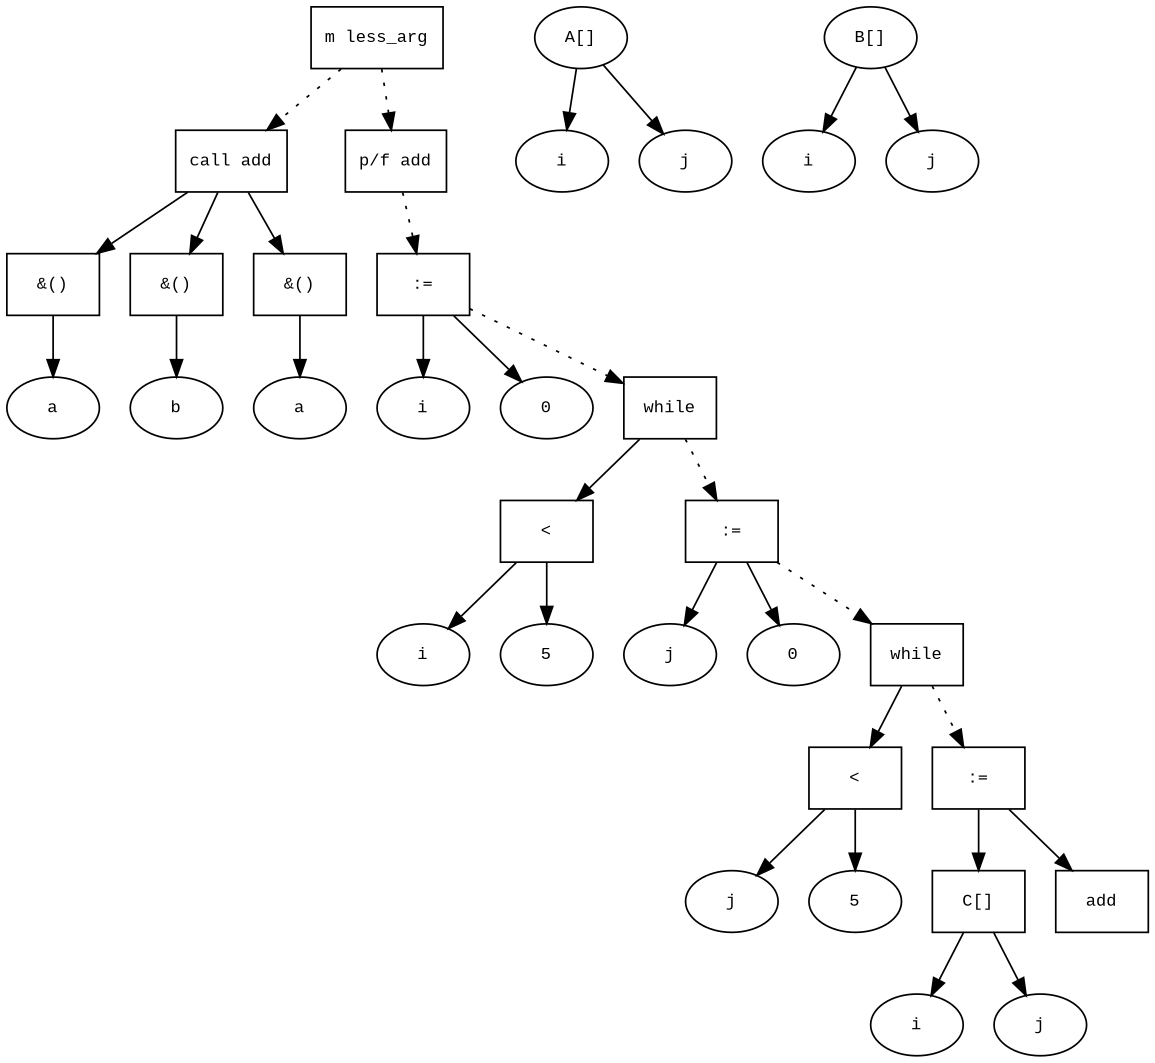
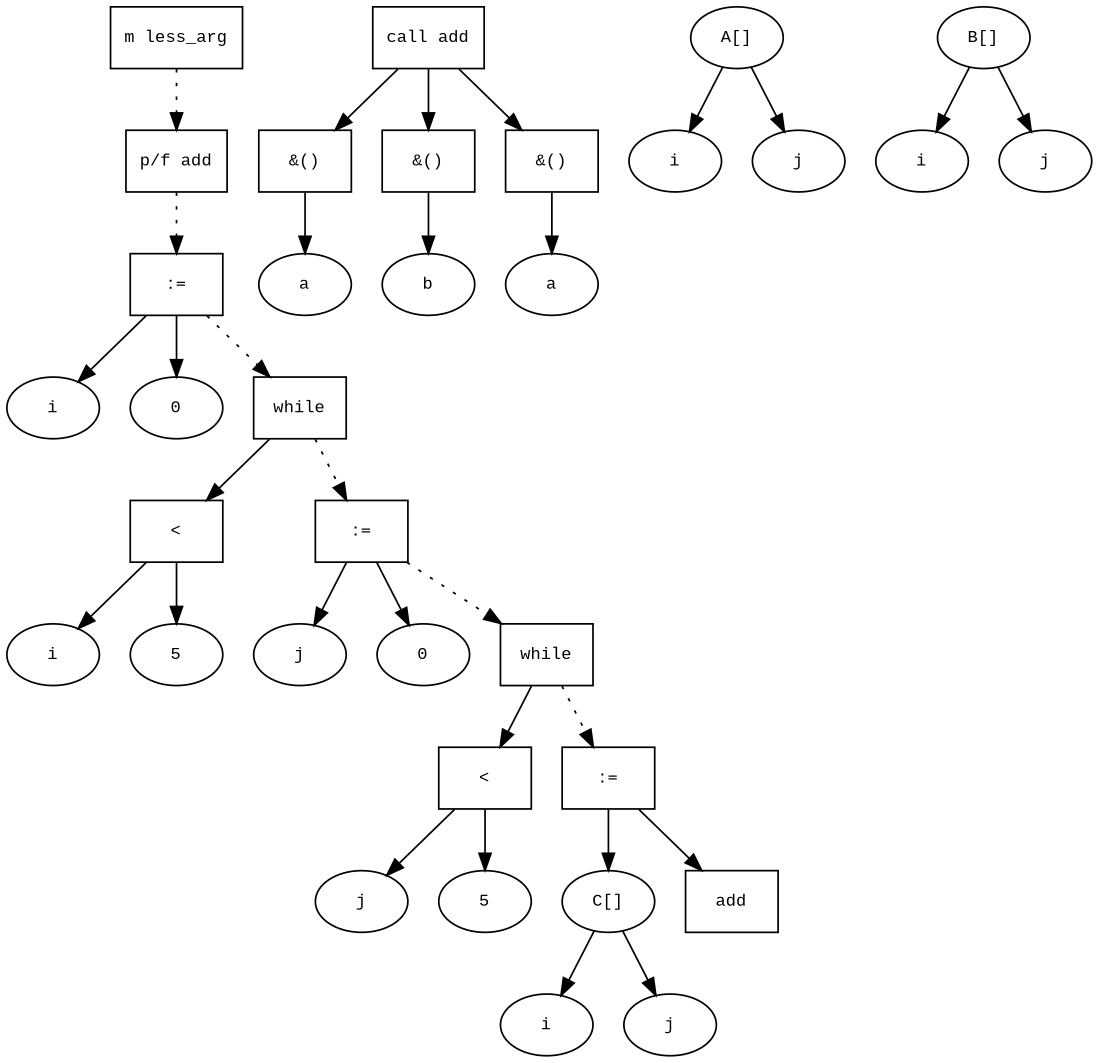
(311, 94) -> none
(979, 902) -> (608, 902)
